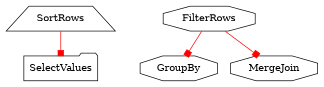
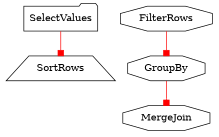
(61, 40) -> (61, 40)
(239, 41) -> (166, 90)
